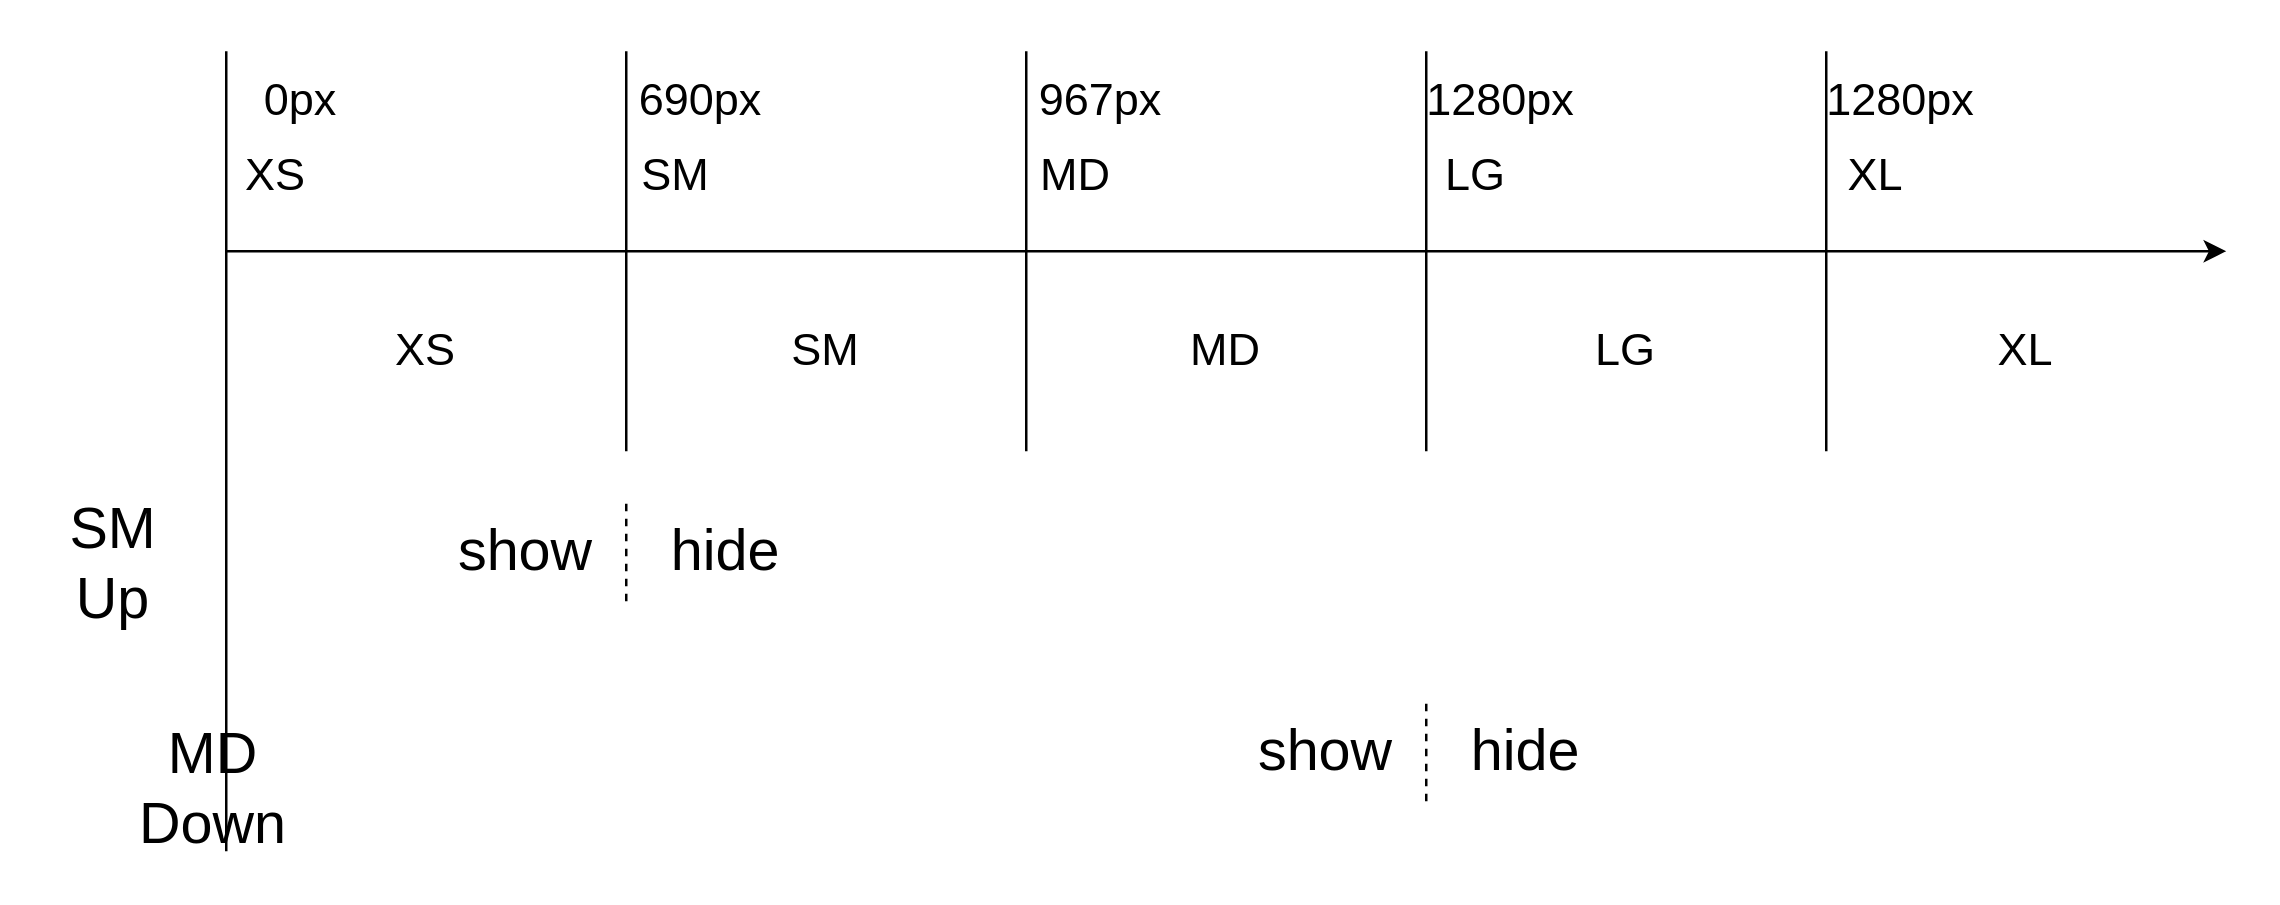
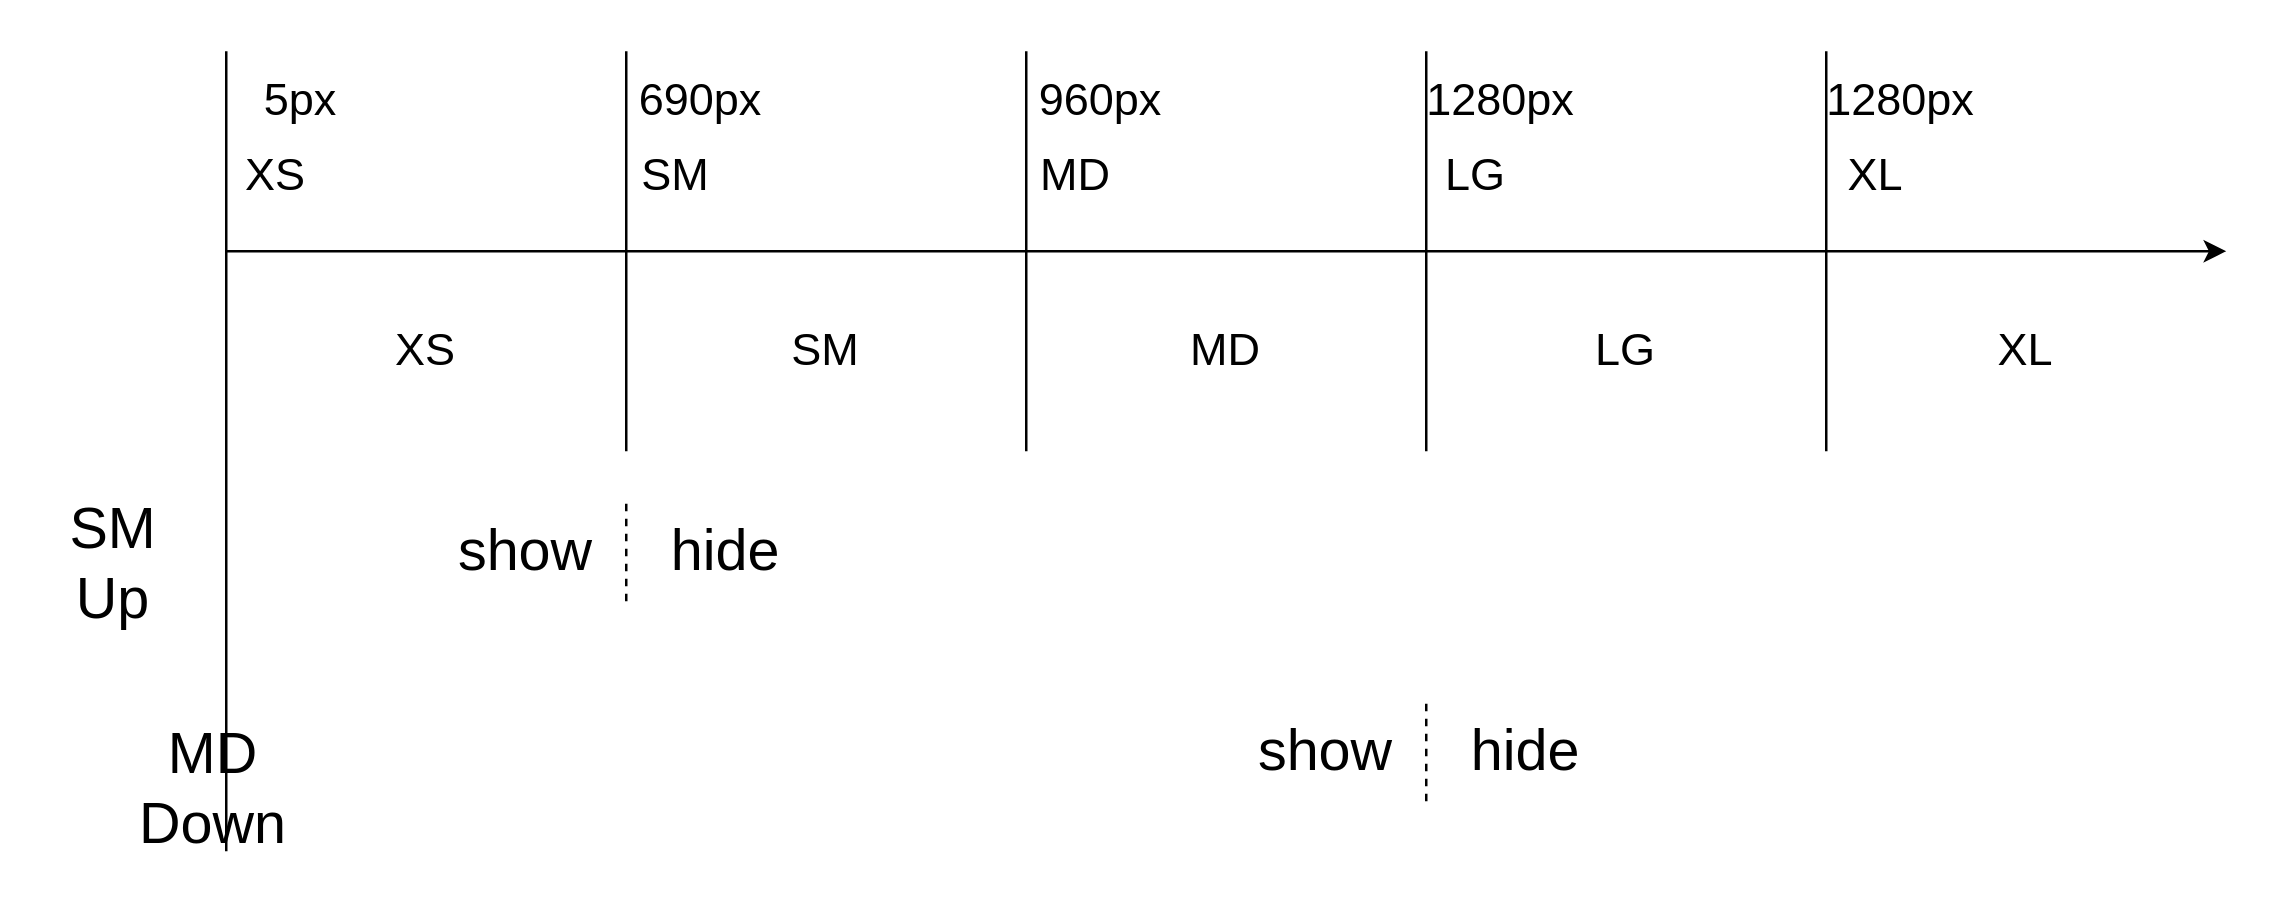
(301, 101) -> (301, 101)
(1101, 101) -> (1101, 101)
